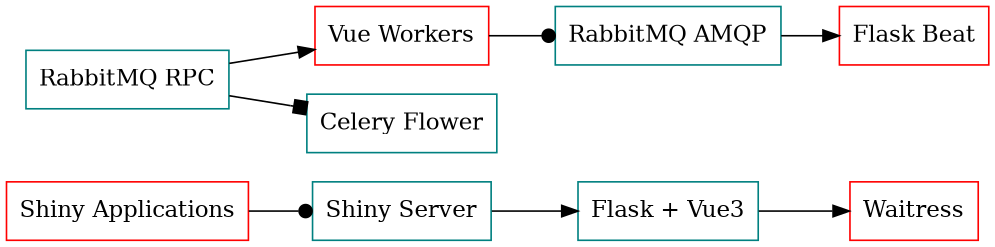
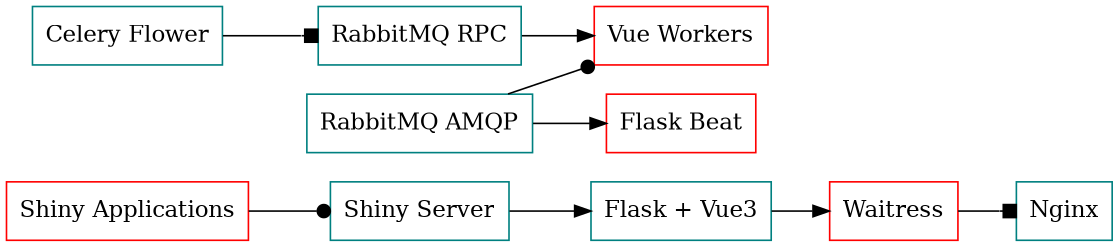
(515, 36) -> (545, 81)
(260, 101) -> (262, 36)
none -> (1064, 211)
